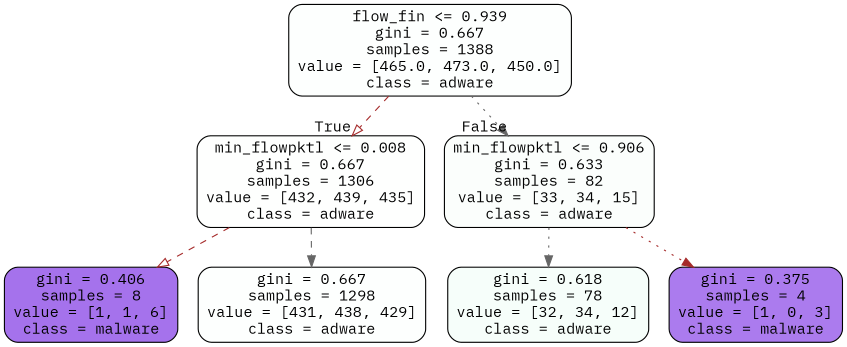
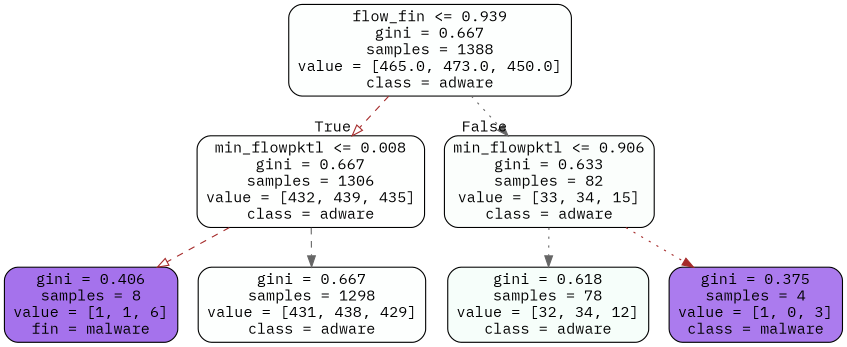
(91, 305) -> (91, 305)
